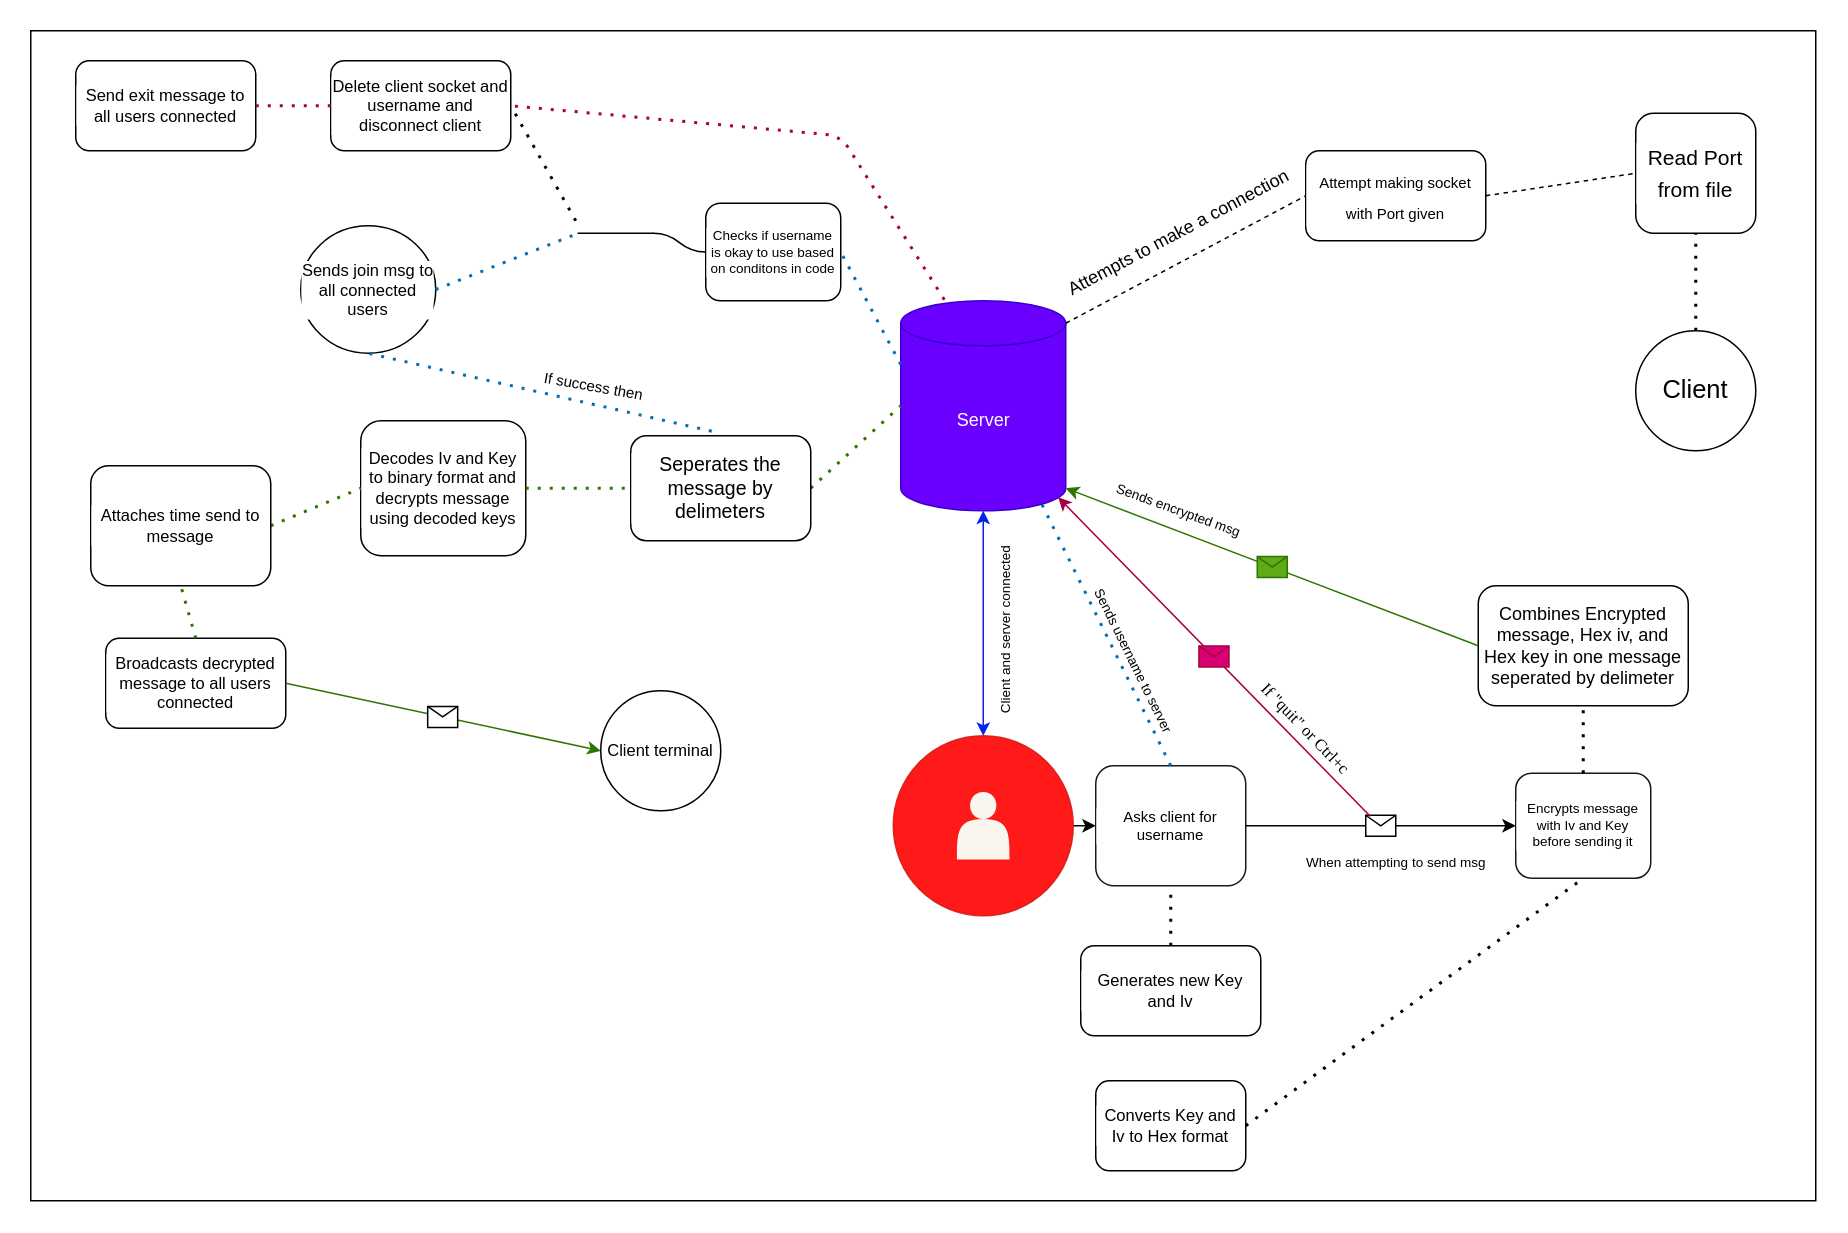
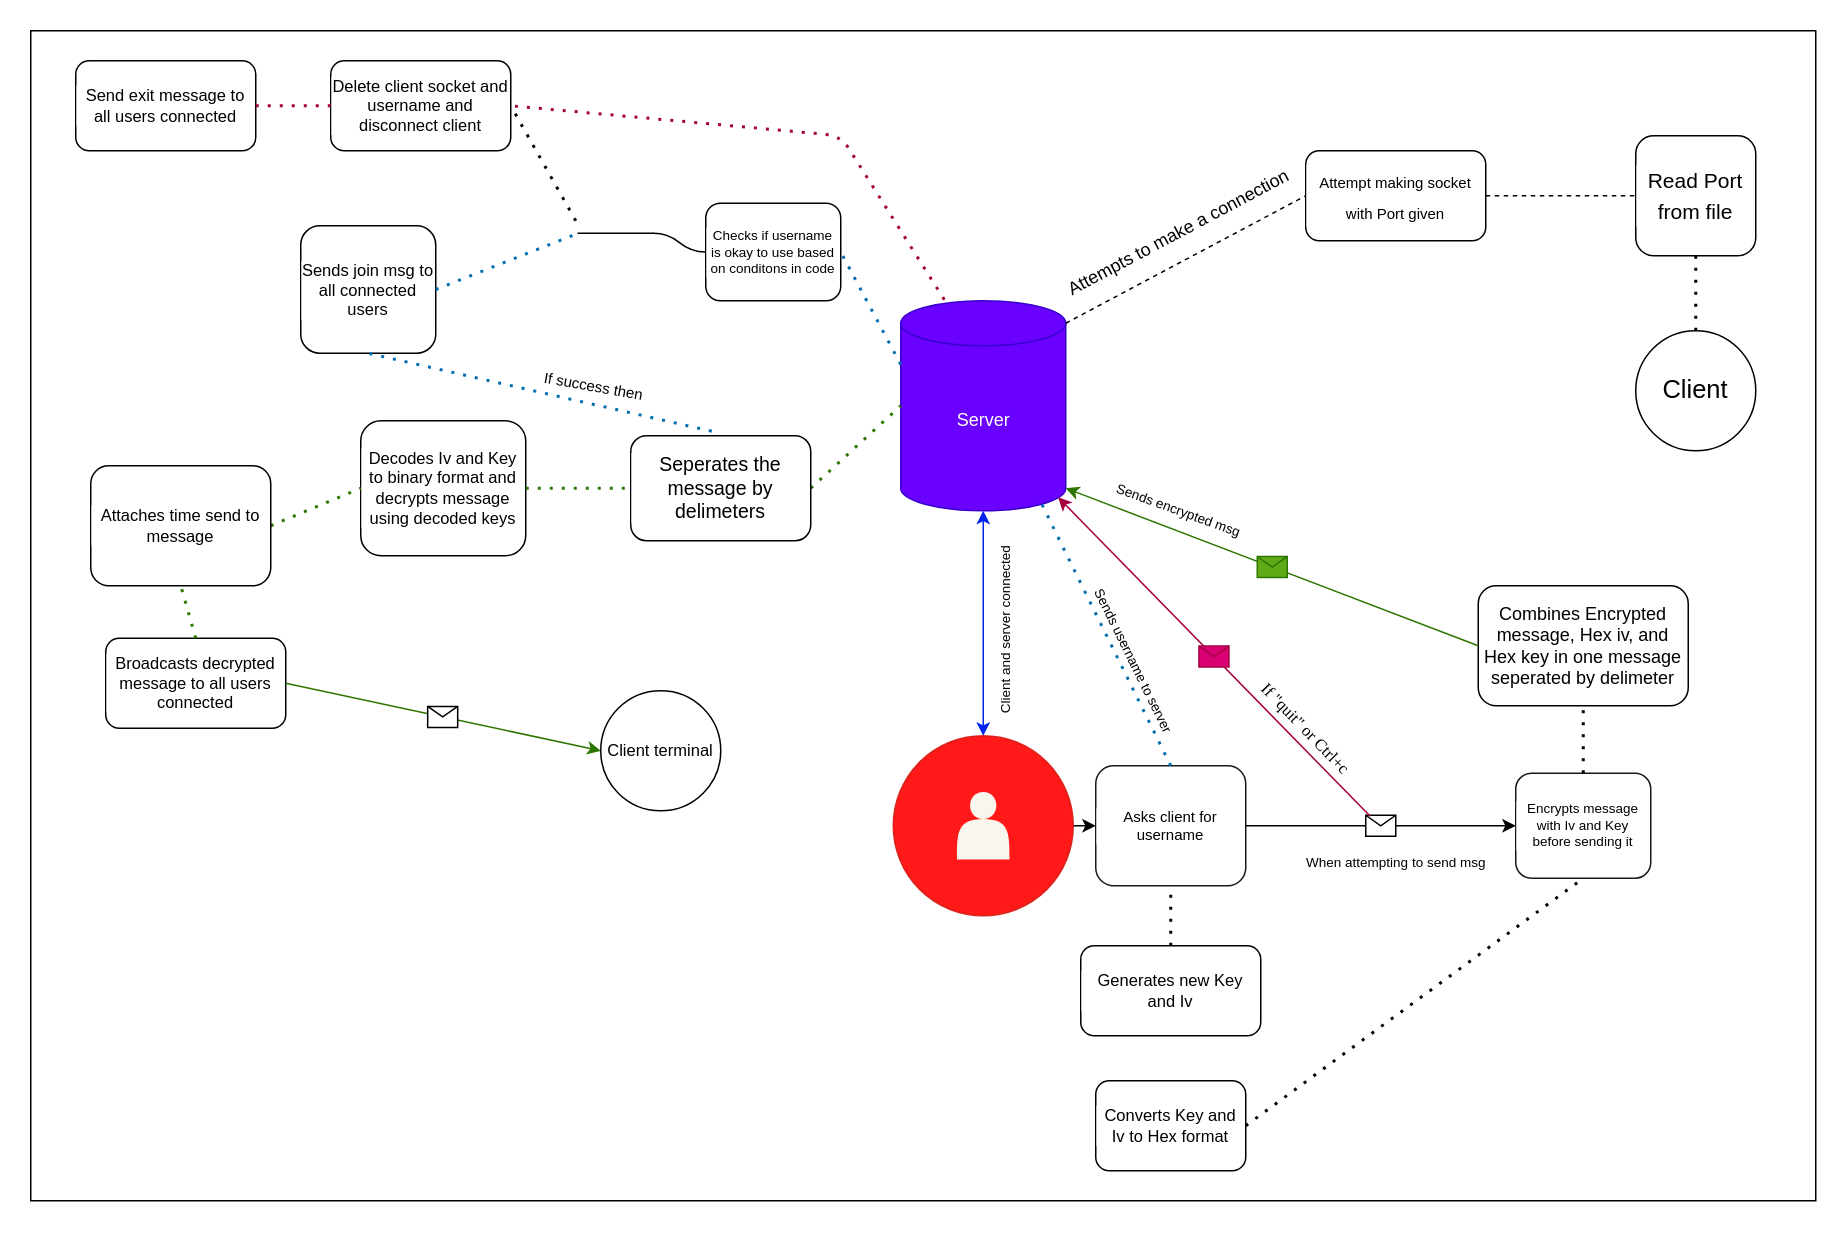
(1696, 173) -> (1696, 196)
(368, 290) -> (368, 290)
